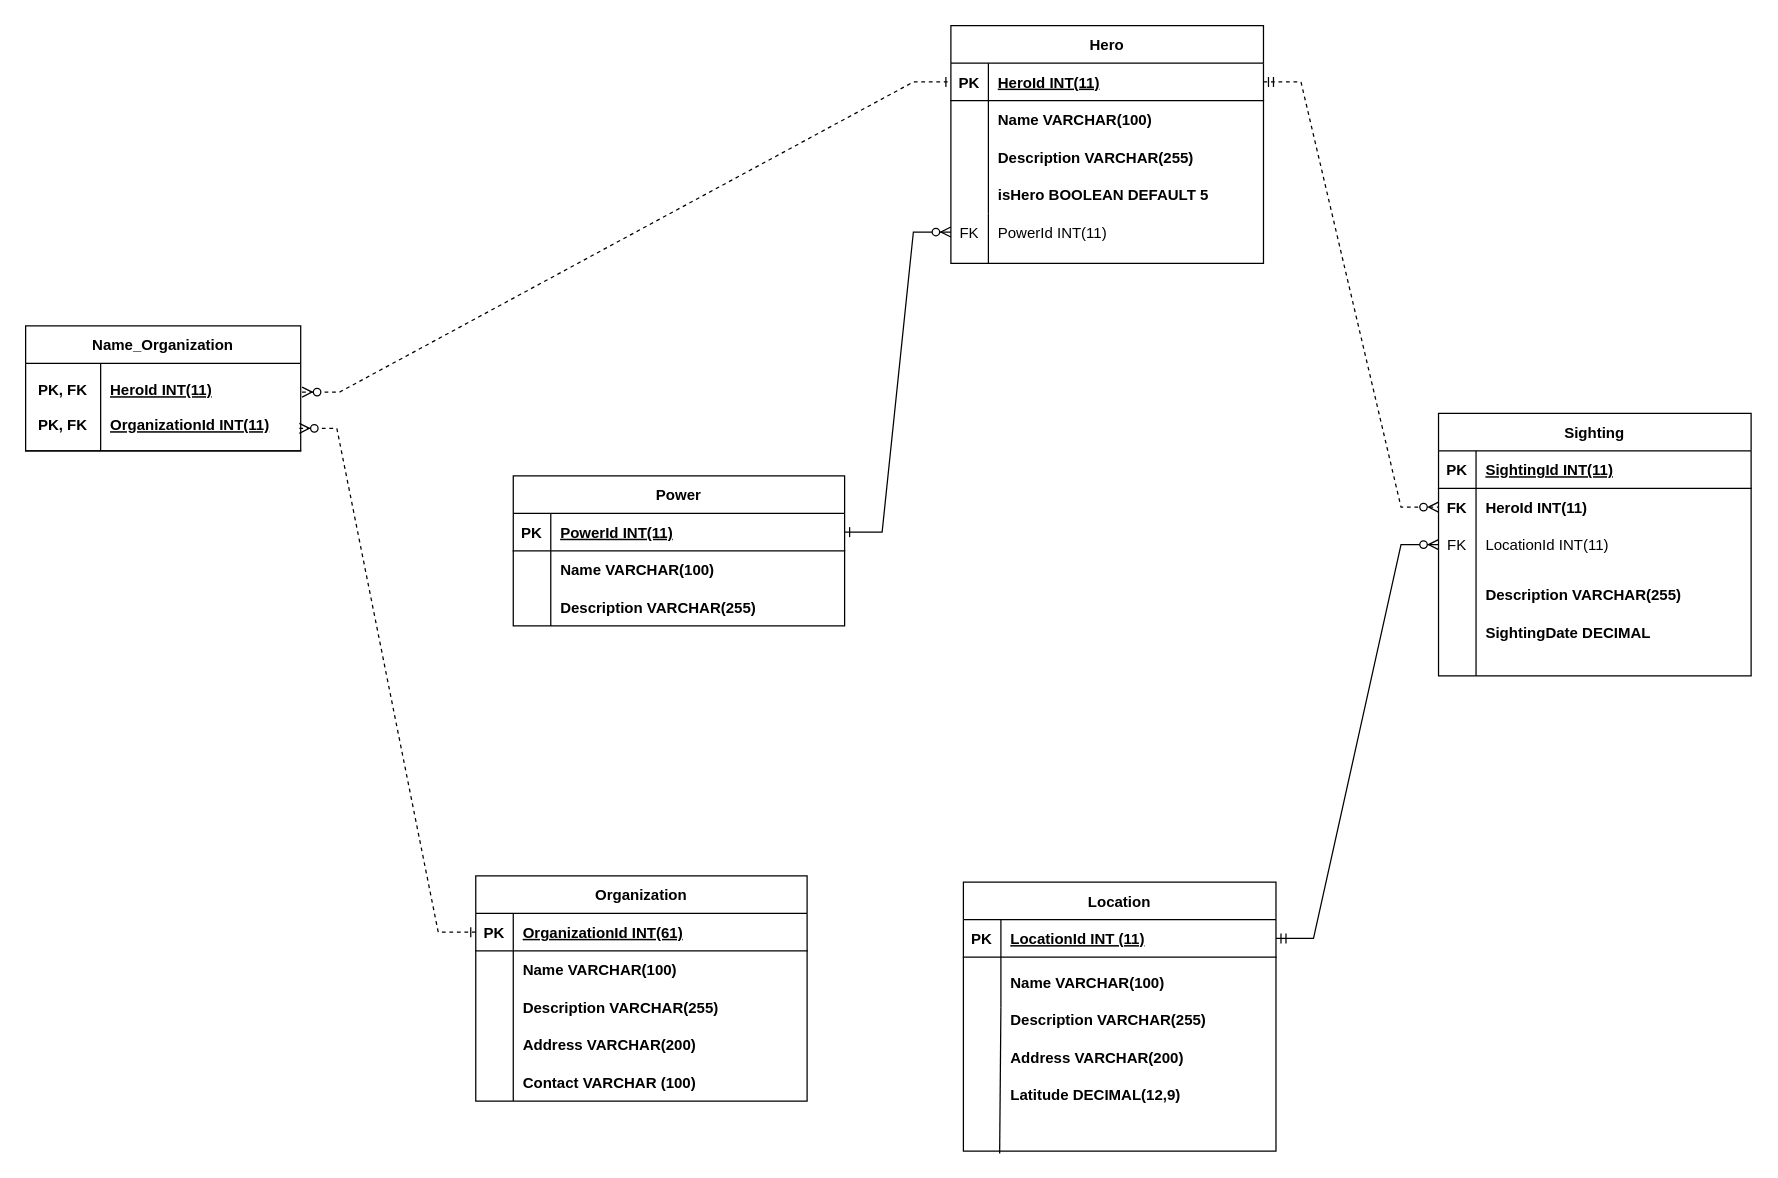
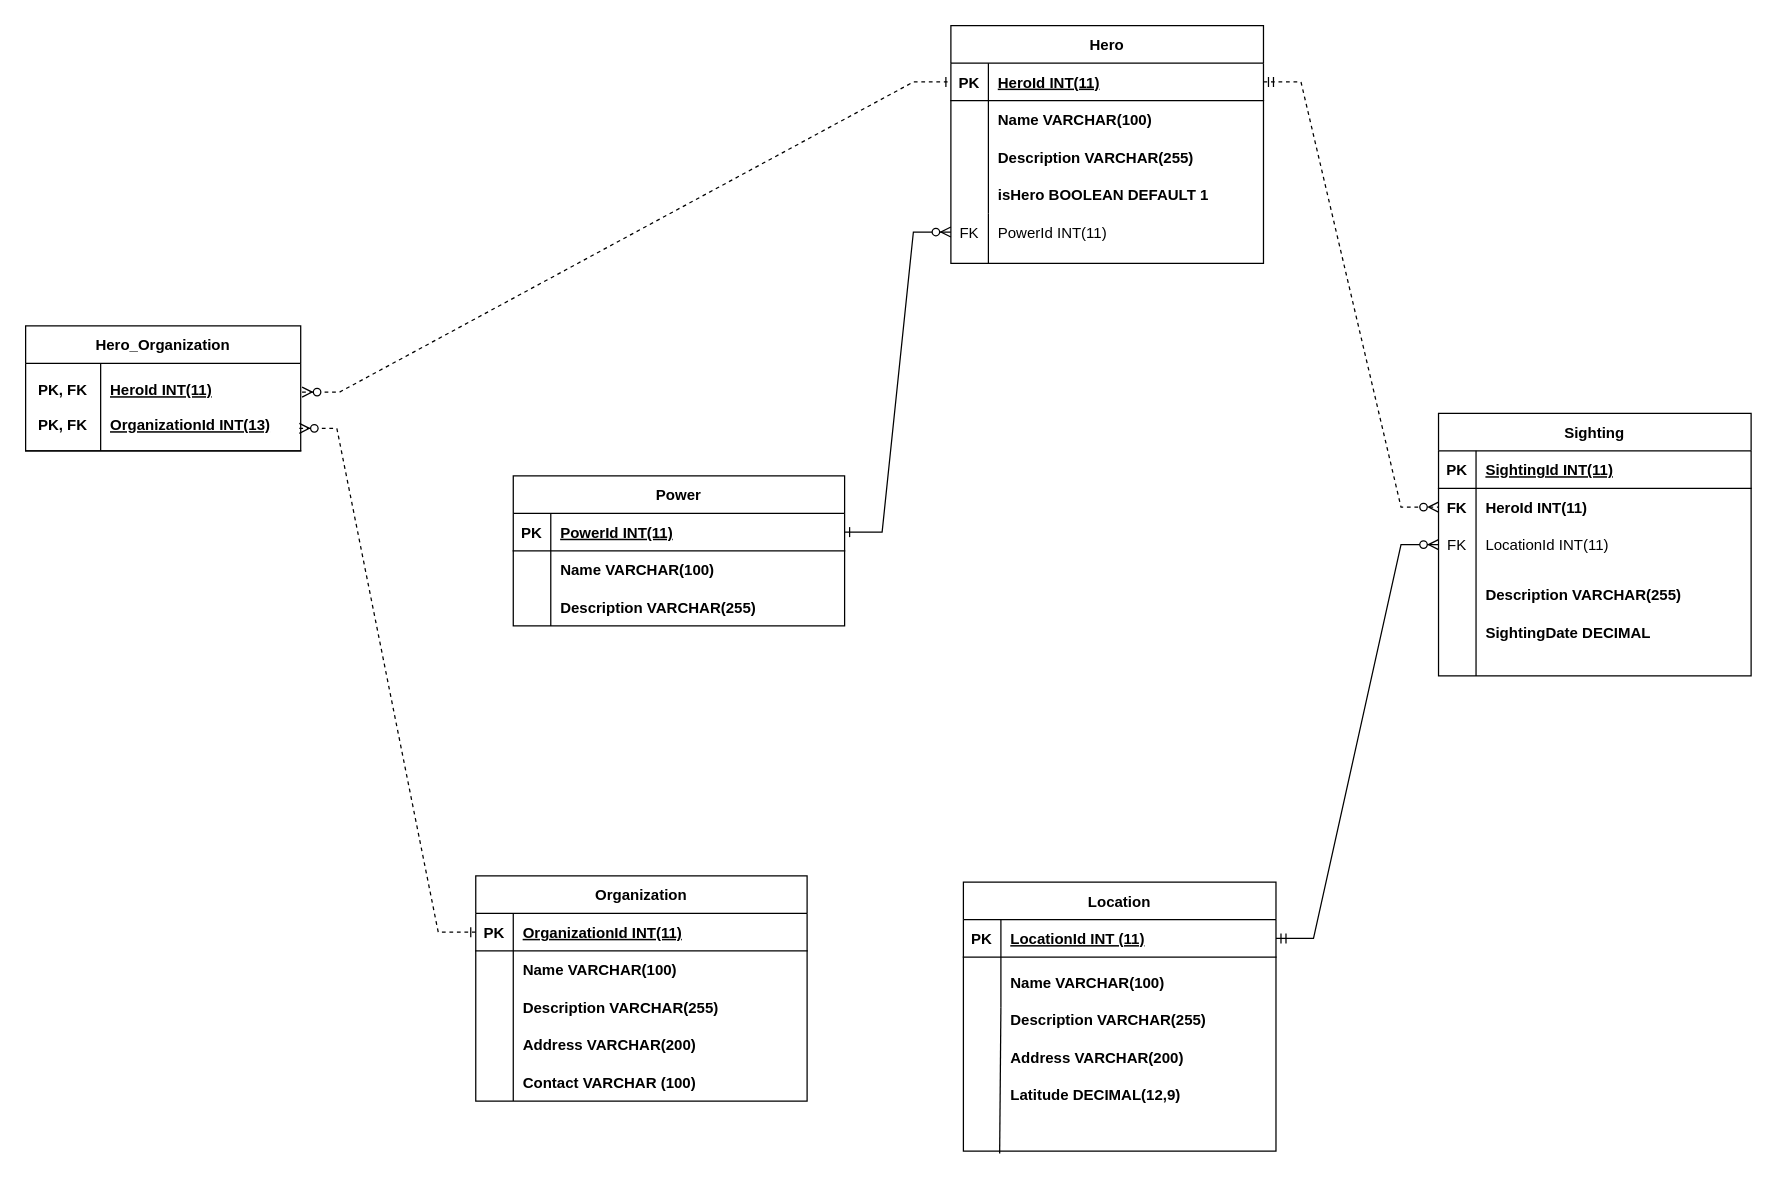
(1091, 195) -> (1091, 195)
(163, 345) -> (163, 345)
(167, 390) -> (167, 390)
(609, 933) -> (609, 933)
